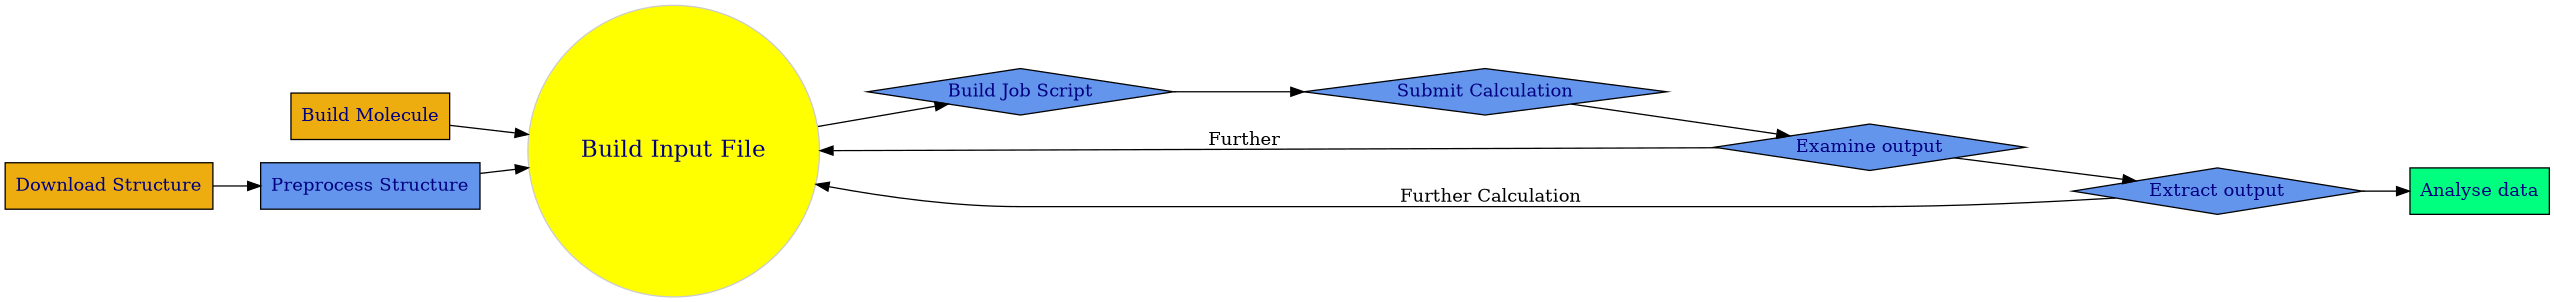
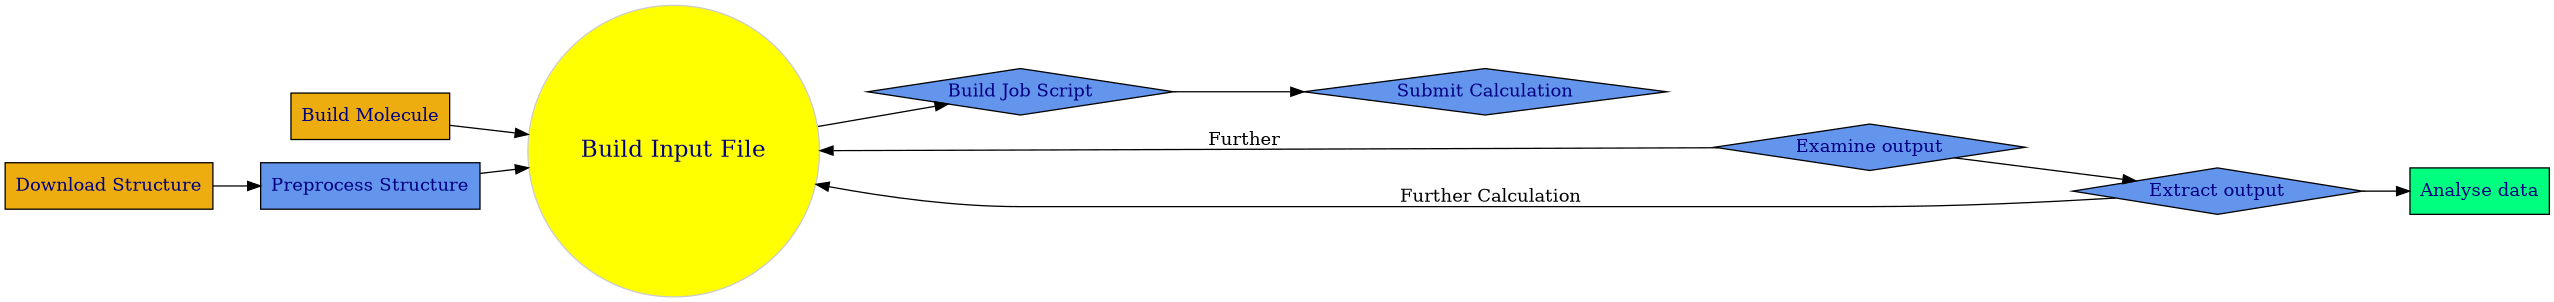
(1674, 119) -> none
